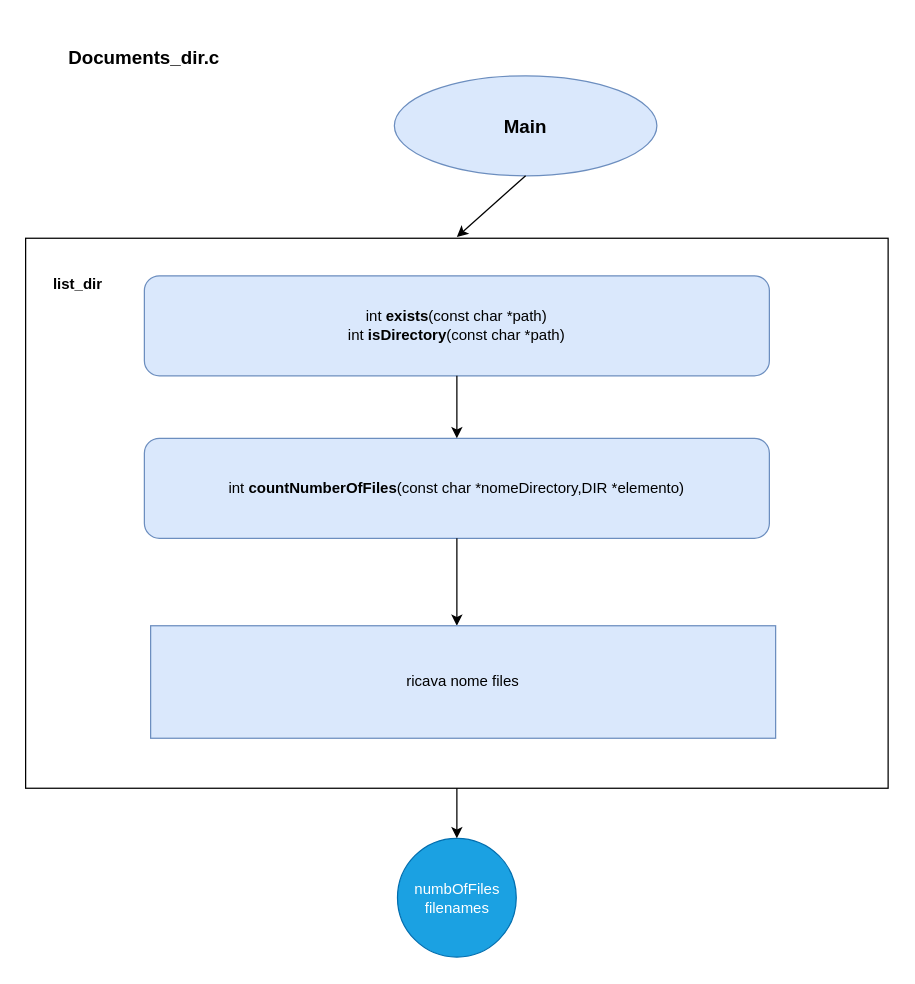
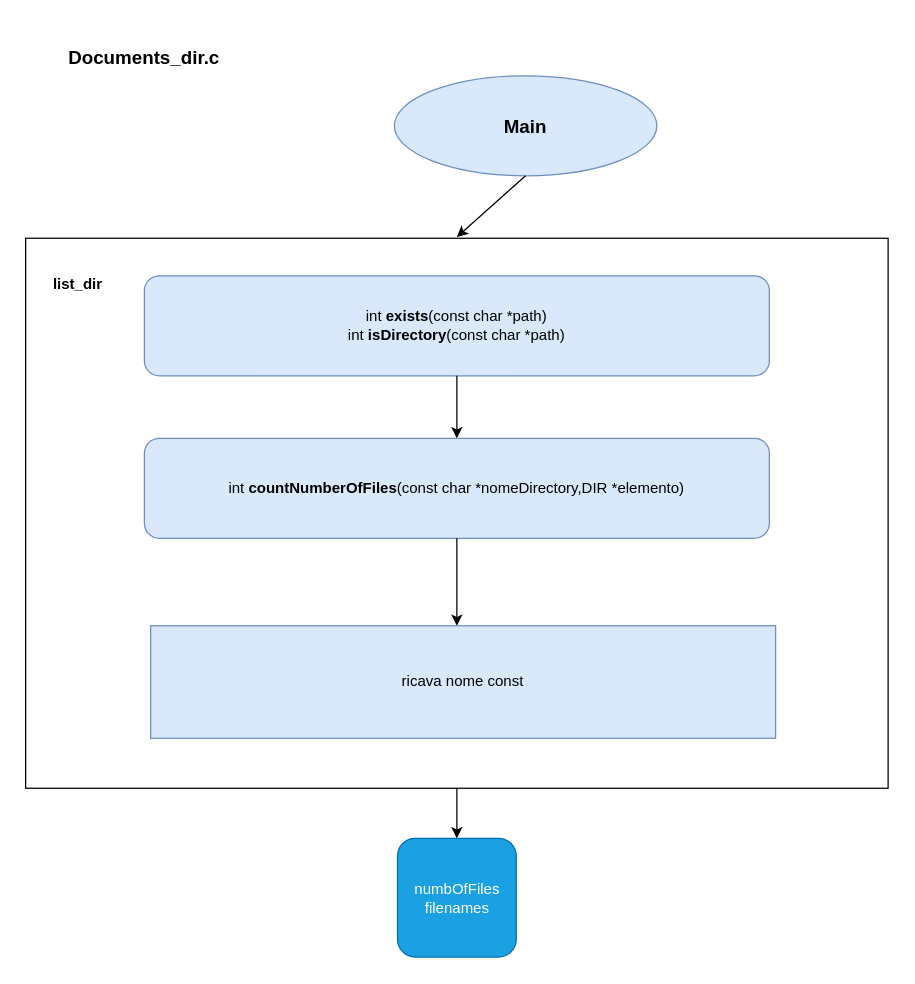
(463, 682) -> (463, 682)
(457, 898) -> (457, 898)
